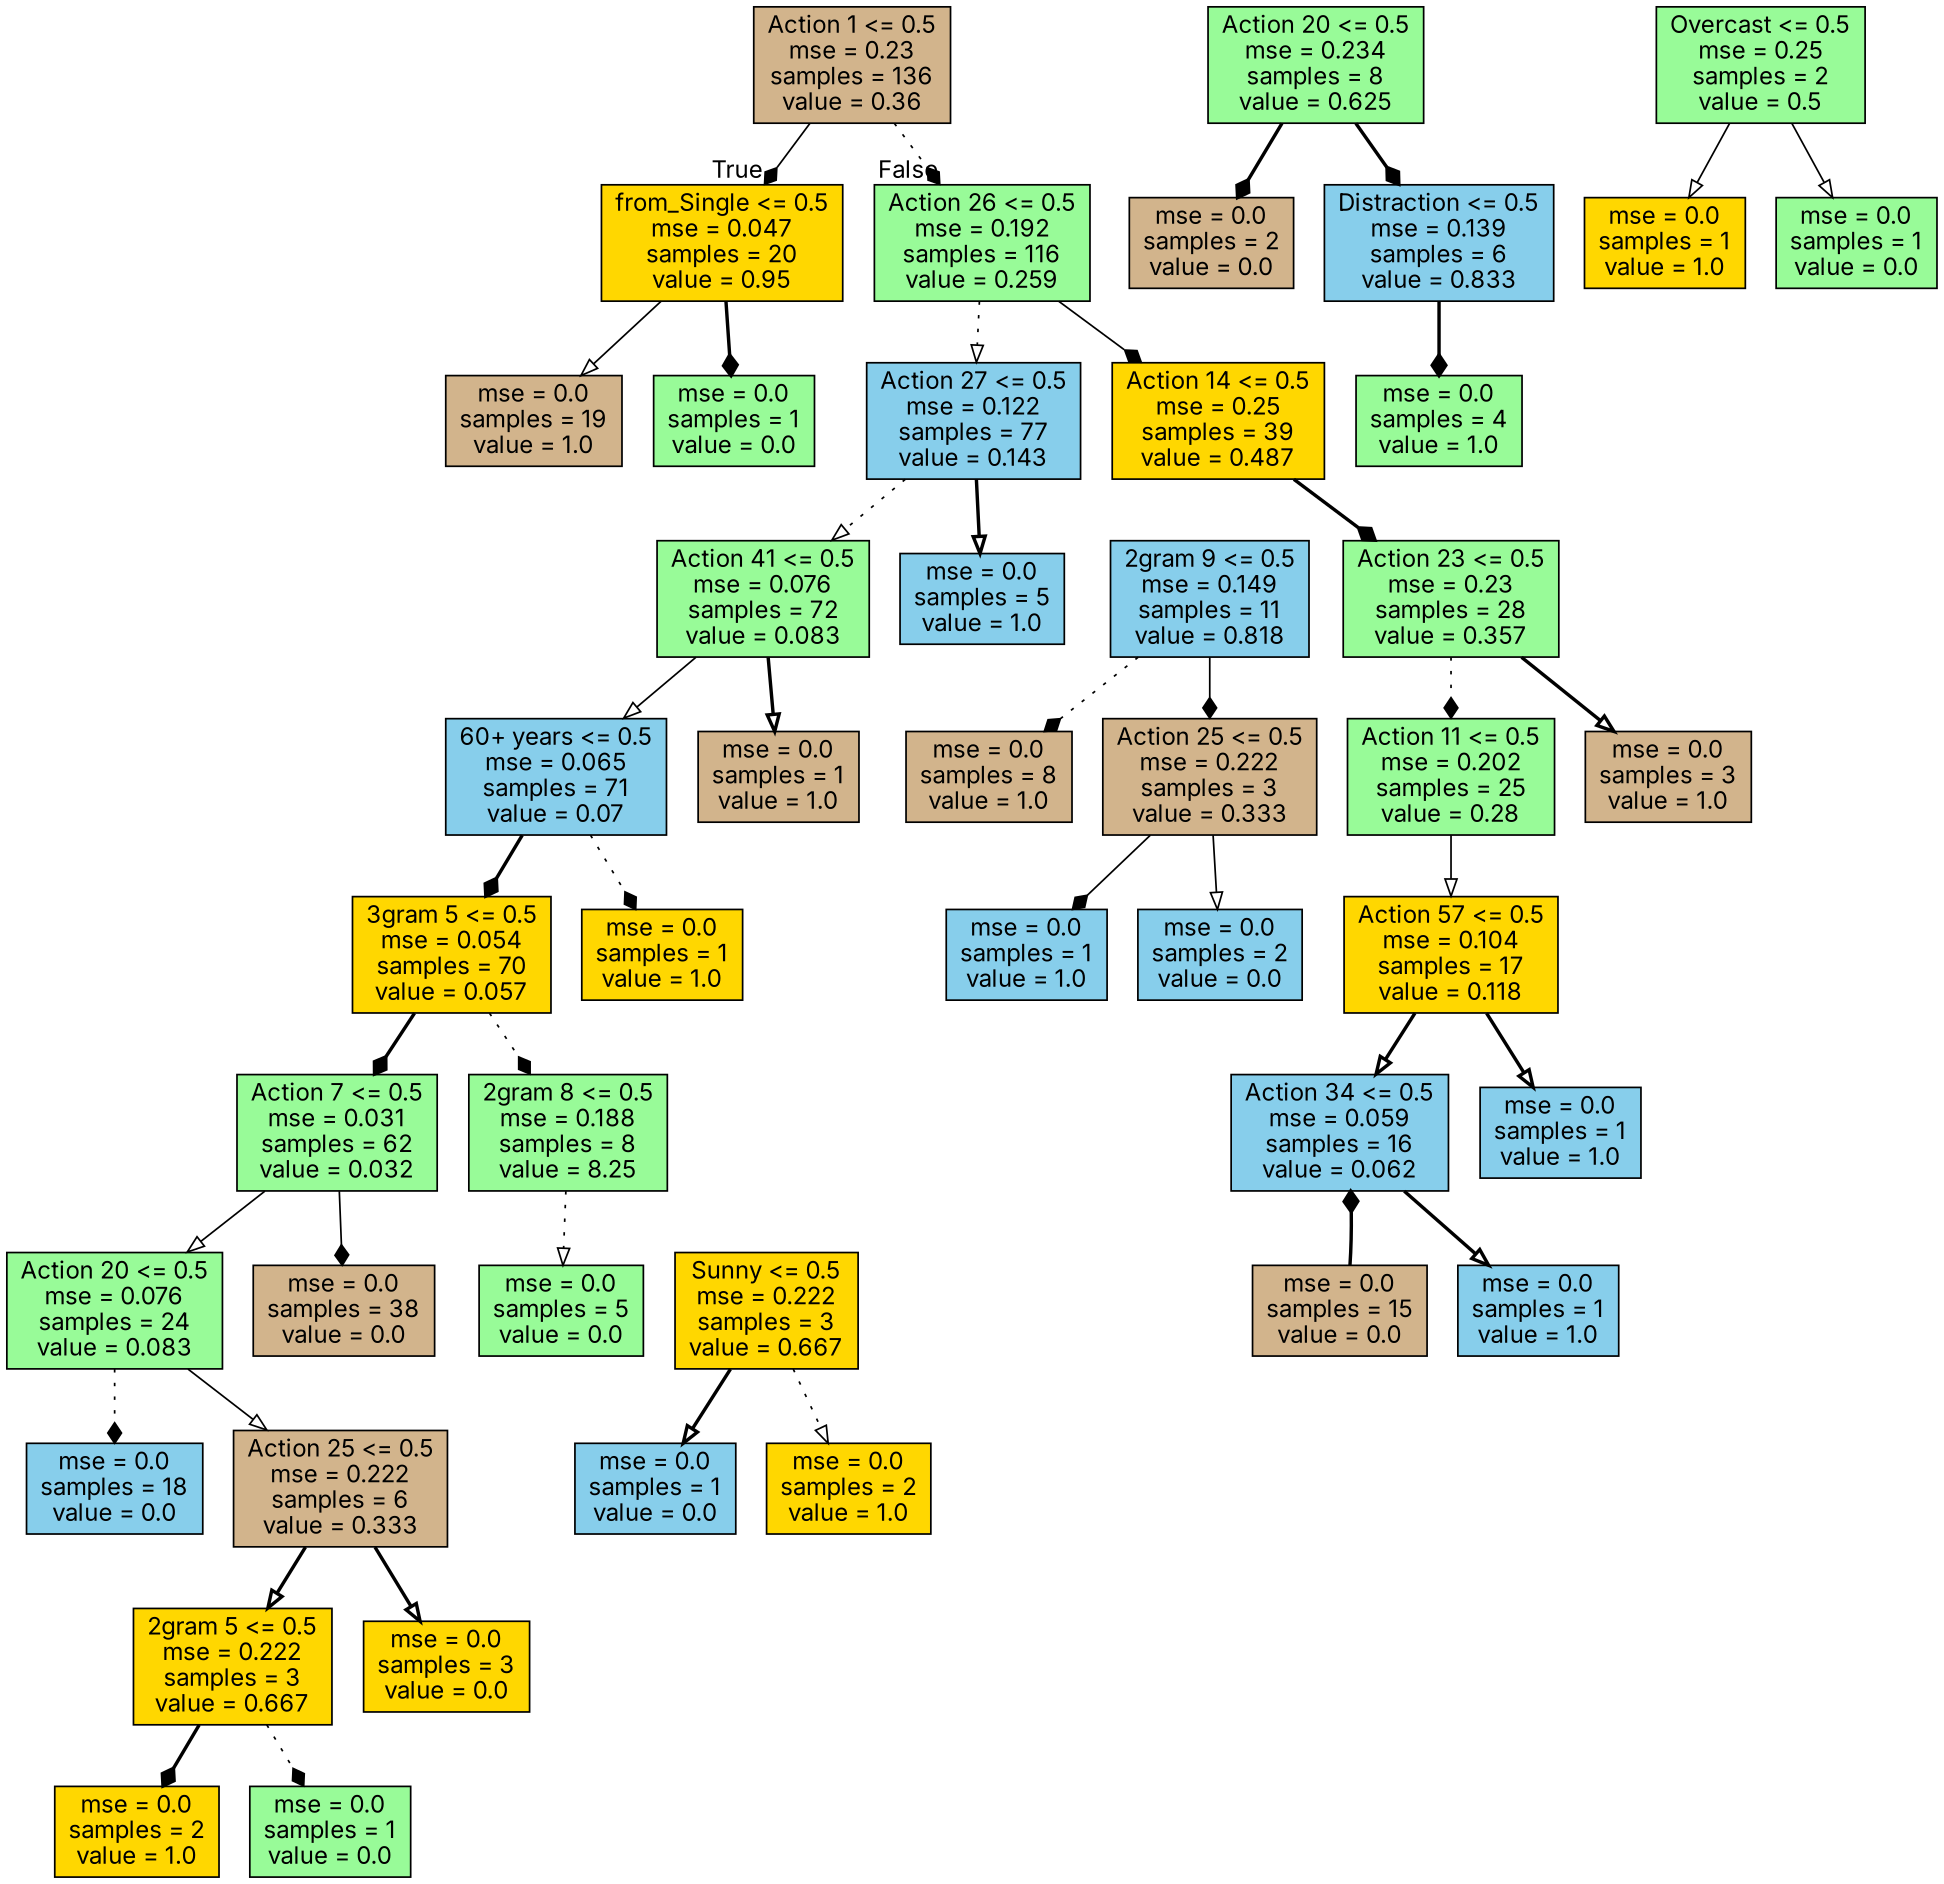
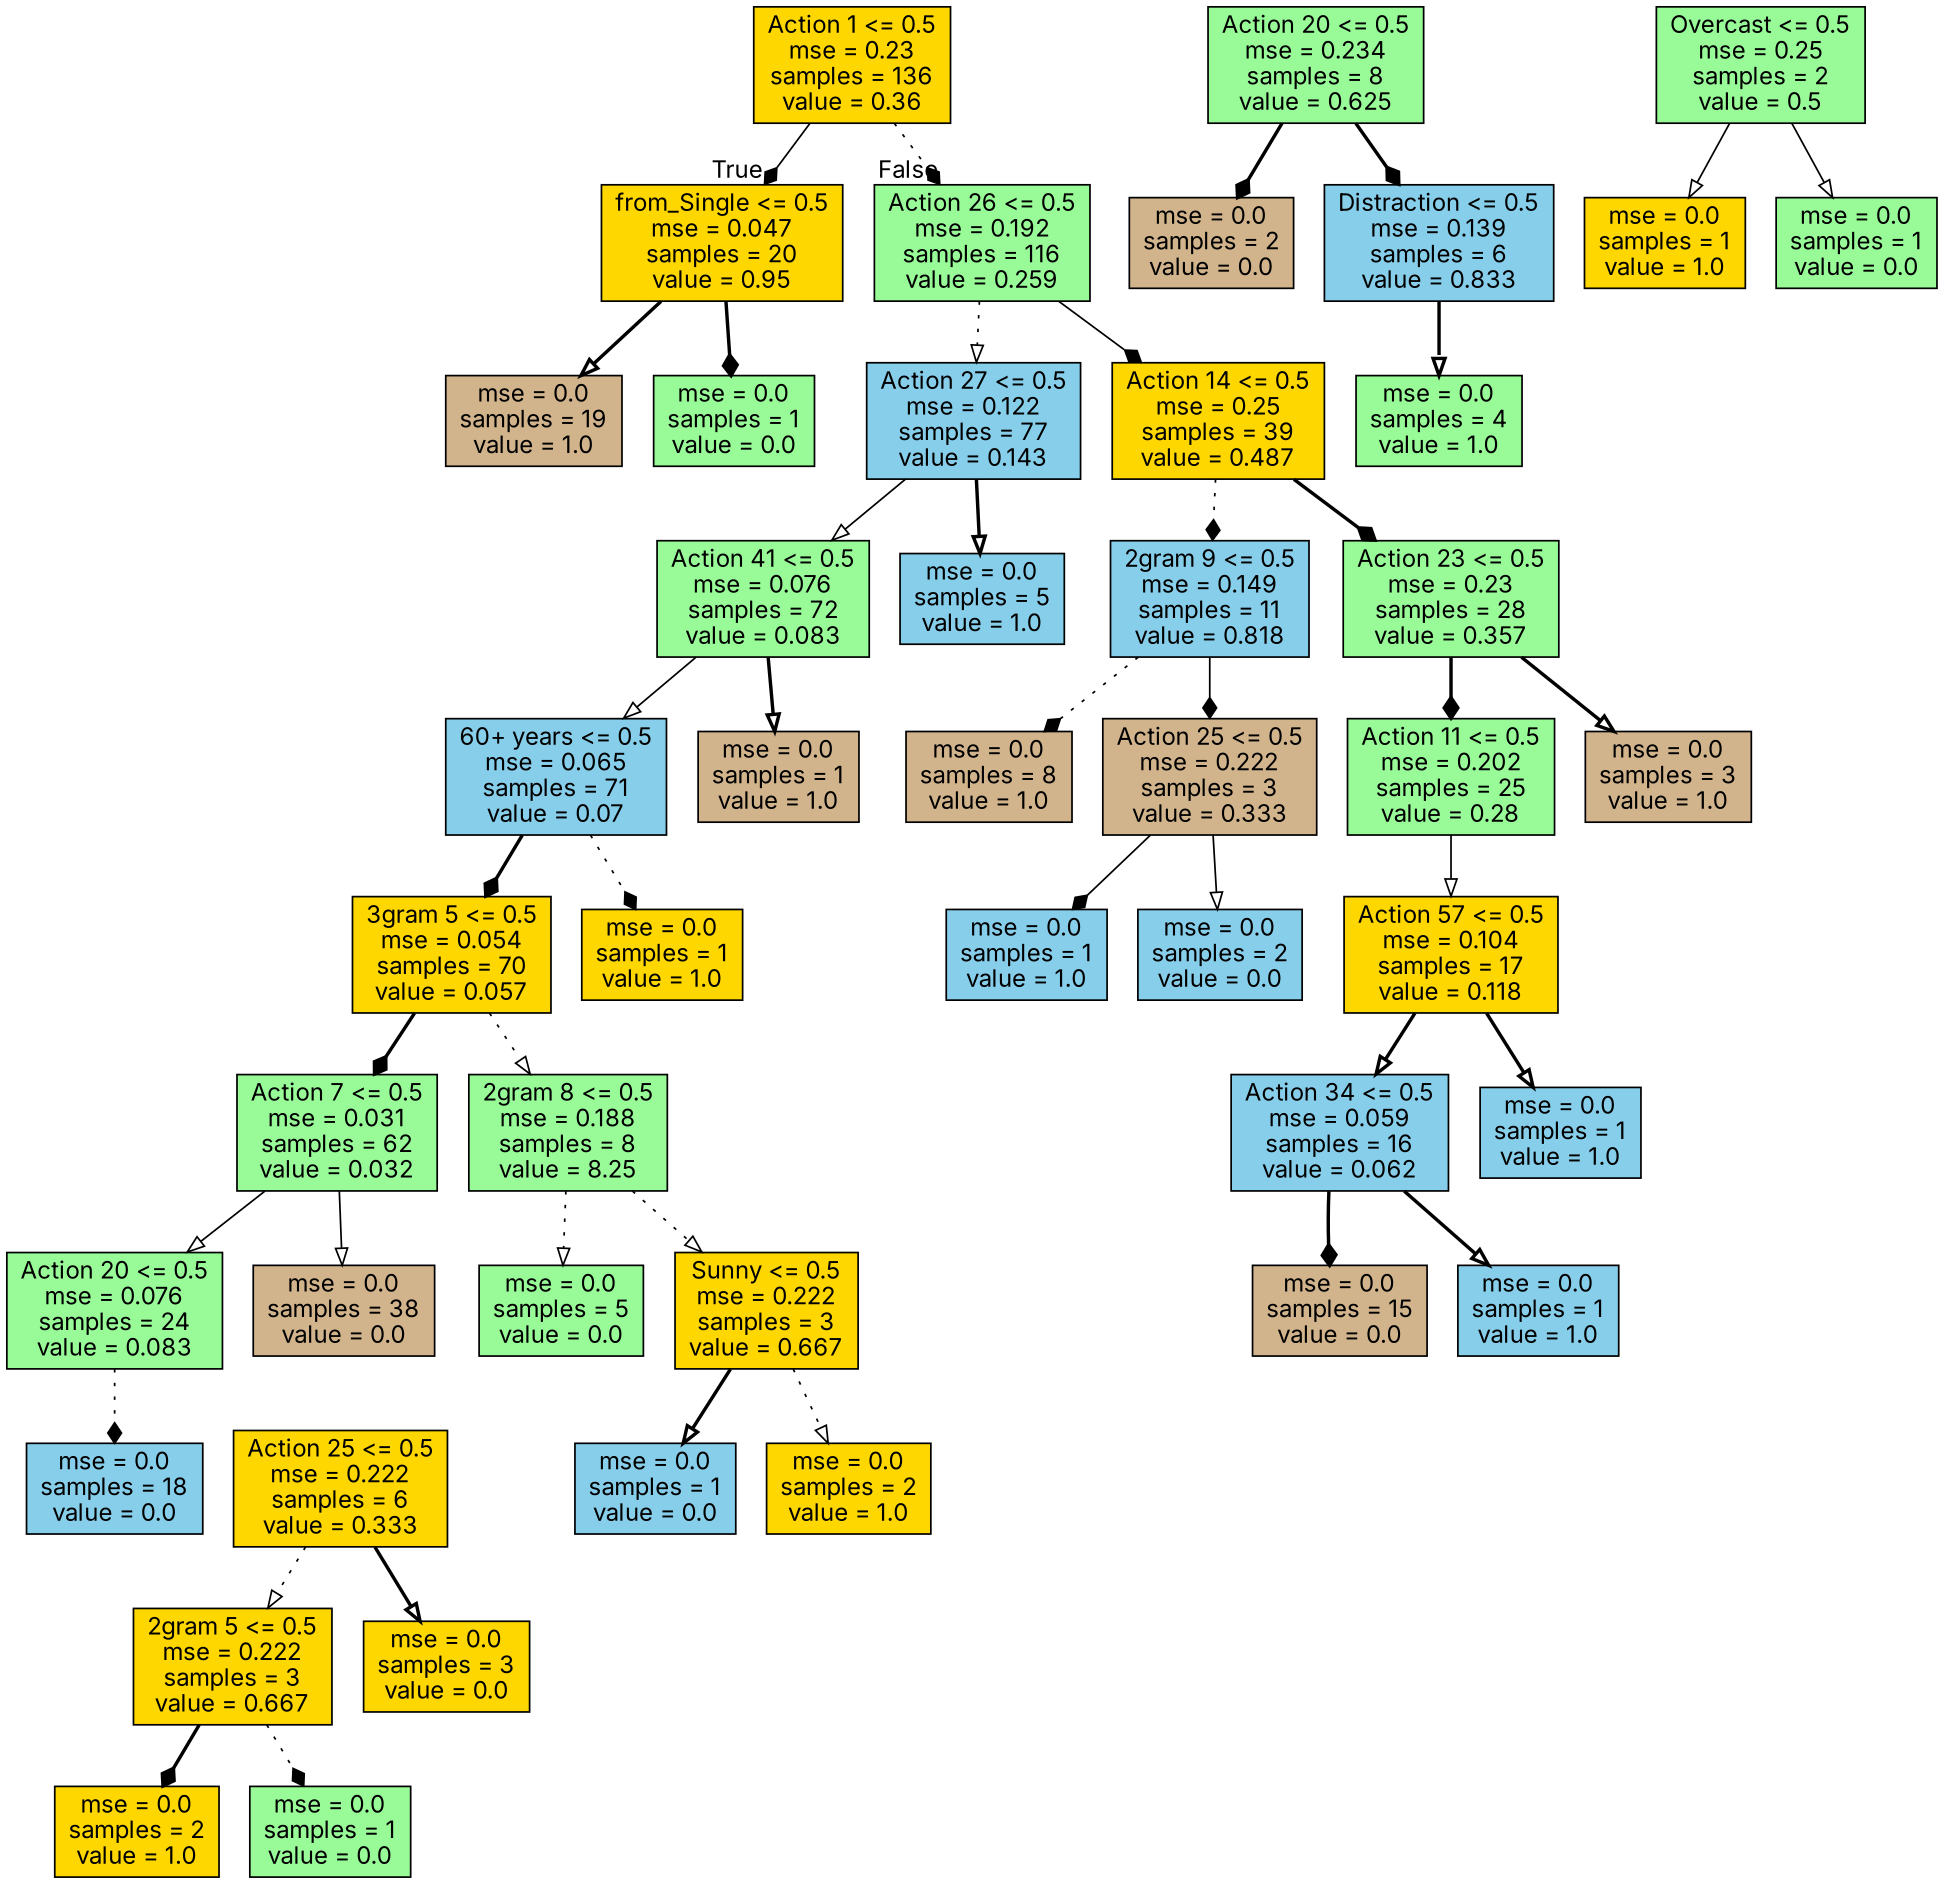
(852, 65) -> (852, 65)
(1439, 328) -> (1439, 328)
(627, 332) -> (627, 332)
none -> (1215, 499)
(875, 504) -> (875, 504)
(1451, 677) -> (1451, 677)
(504, 1035) -> (504, 1035)
none -> (661, 1216)
(340, 1220) -> (340, 1220)
(1351, 1239) -> (1328, 1218)
(220, 1394) -> none
(341, 1489) -> (341, 1489)
(291, 1570) -> (291, 1570)
